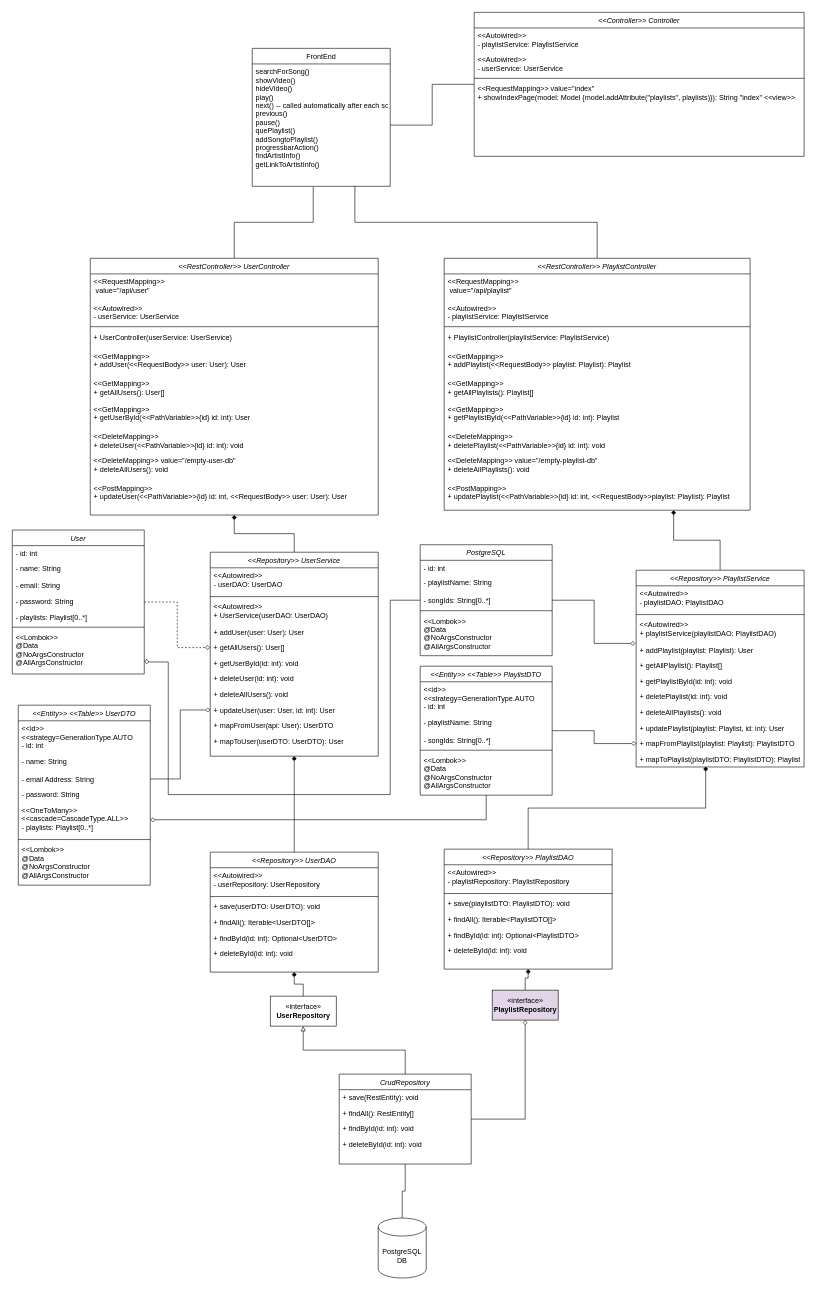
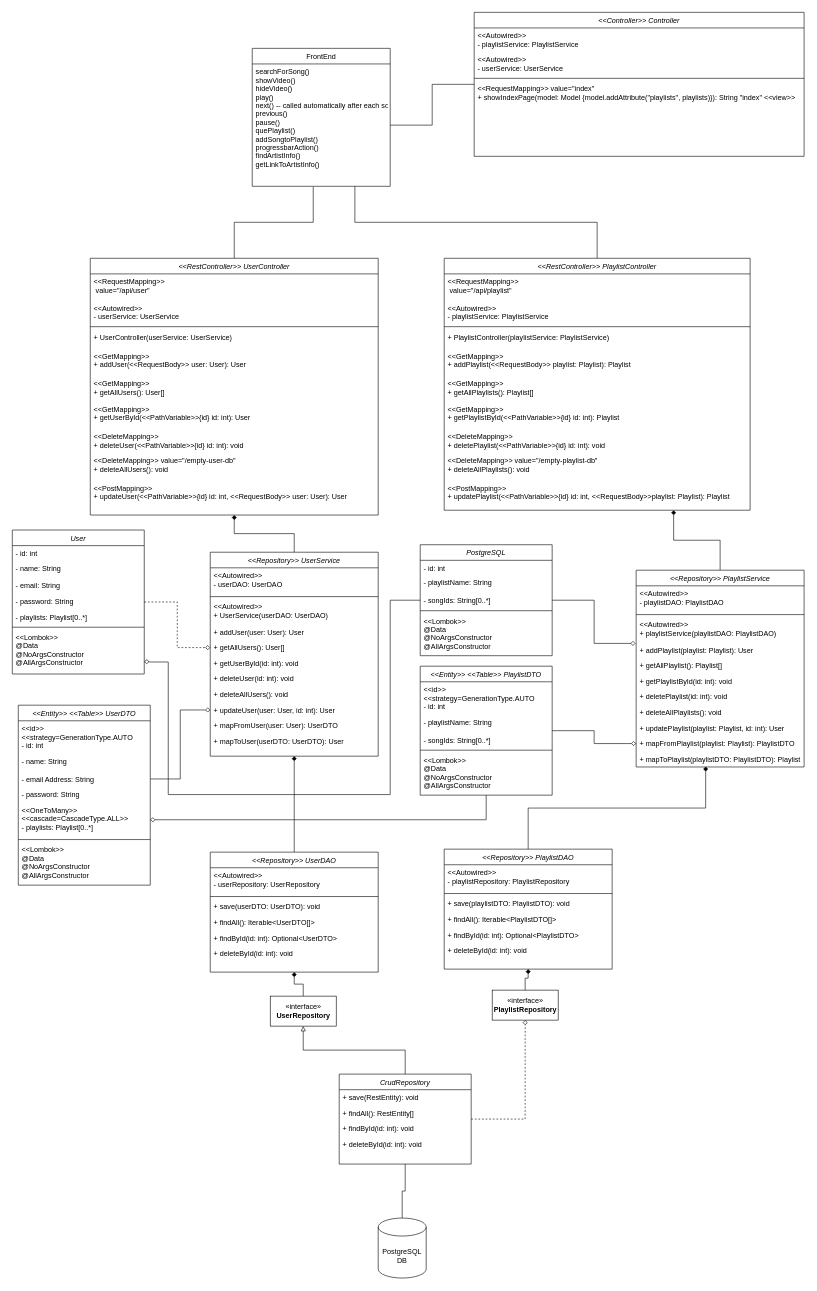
(275, 726) -> (277, 726)
(525, 1005) -> (525, 1005)
(525, 1098) -> (525, 1098)
